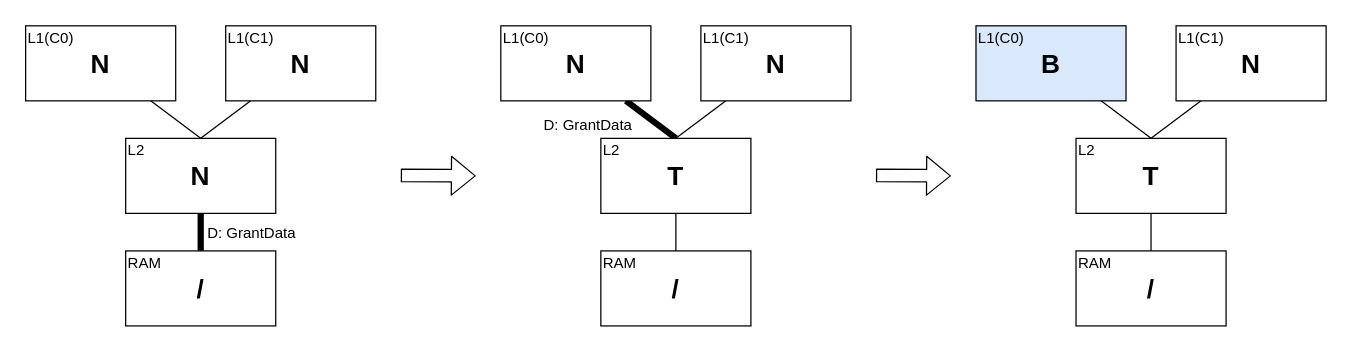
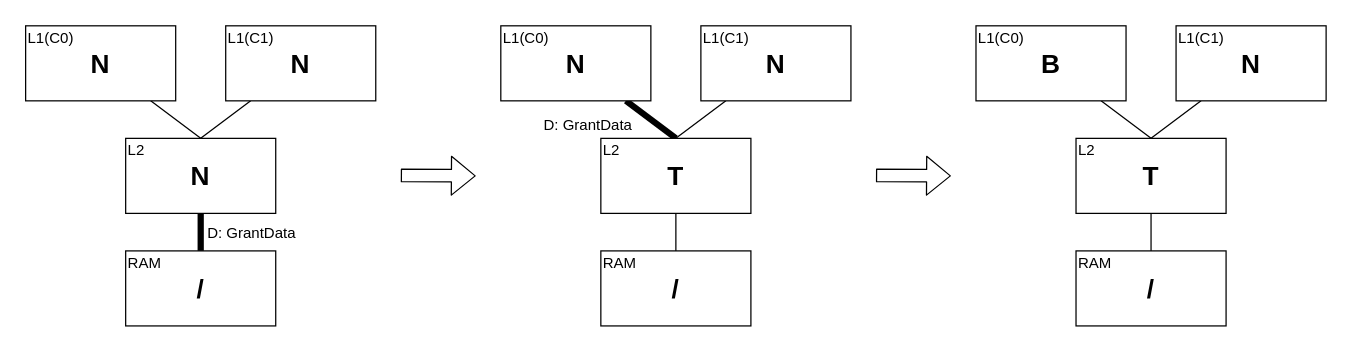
(1051, 63) -> (1051, 63)
